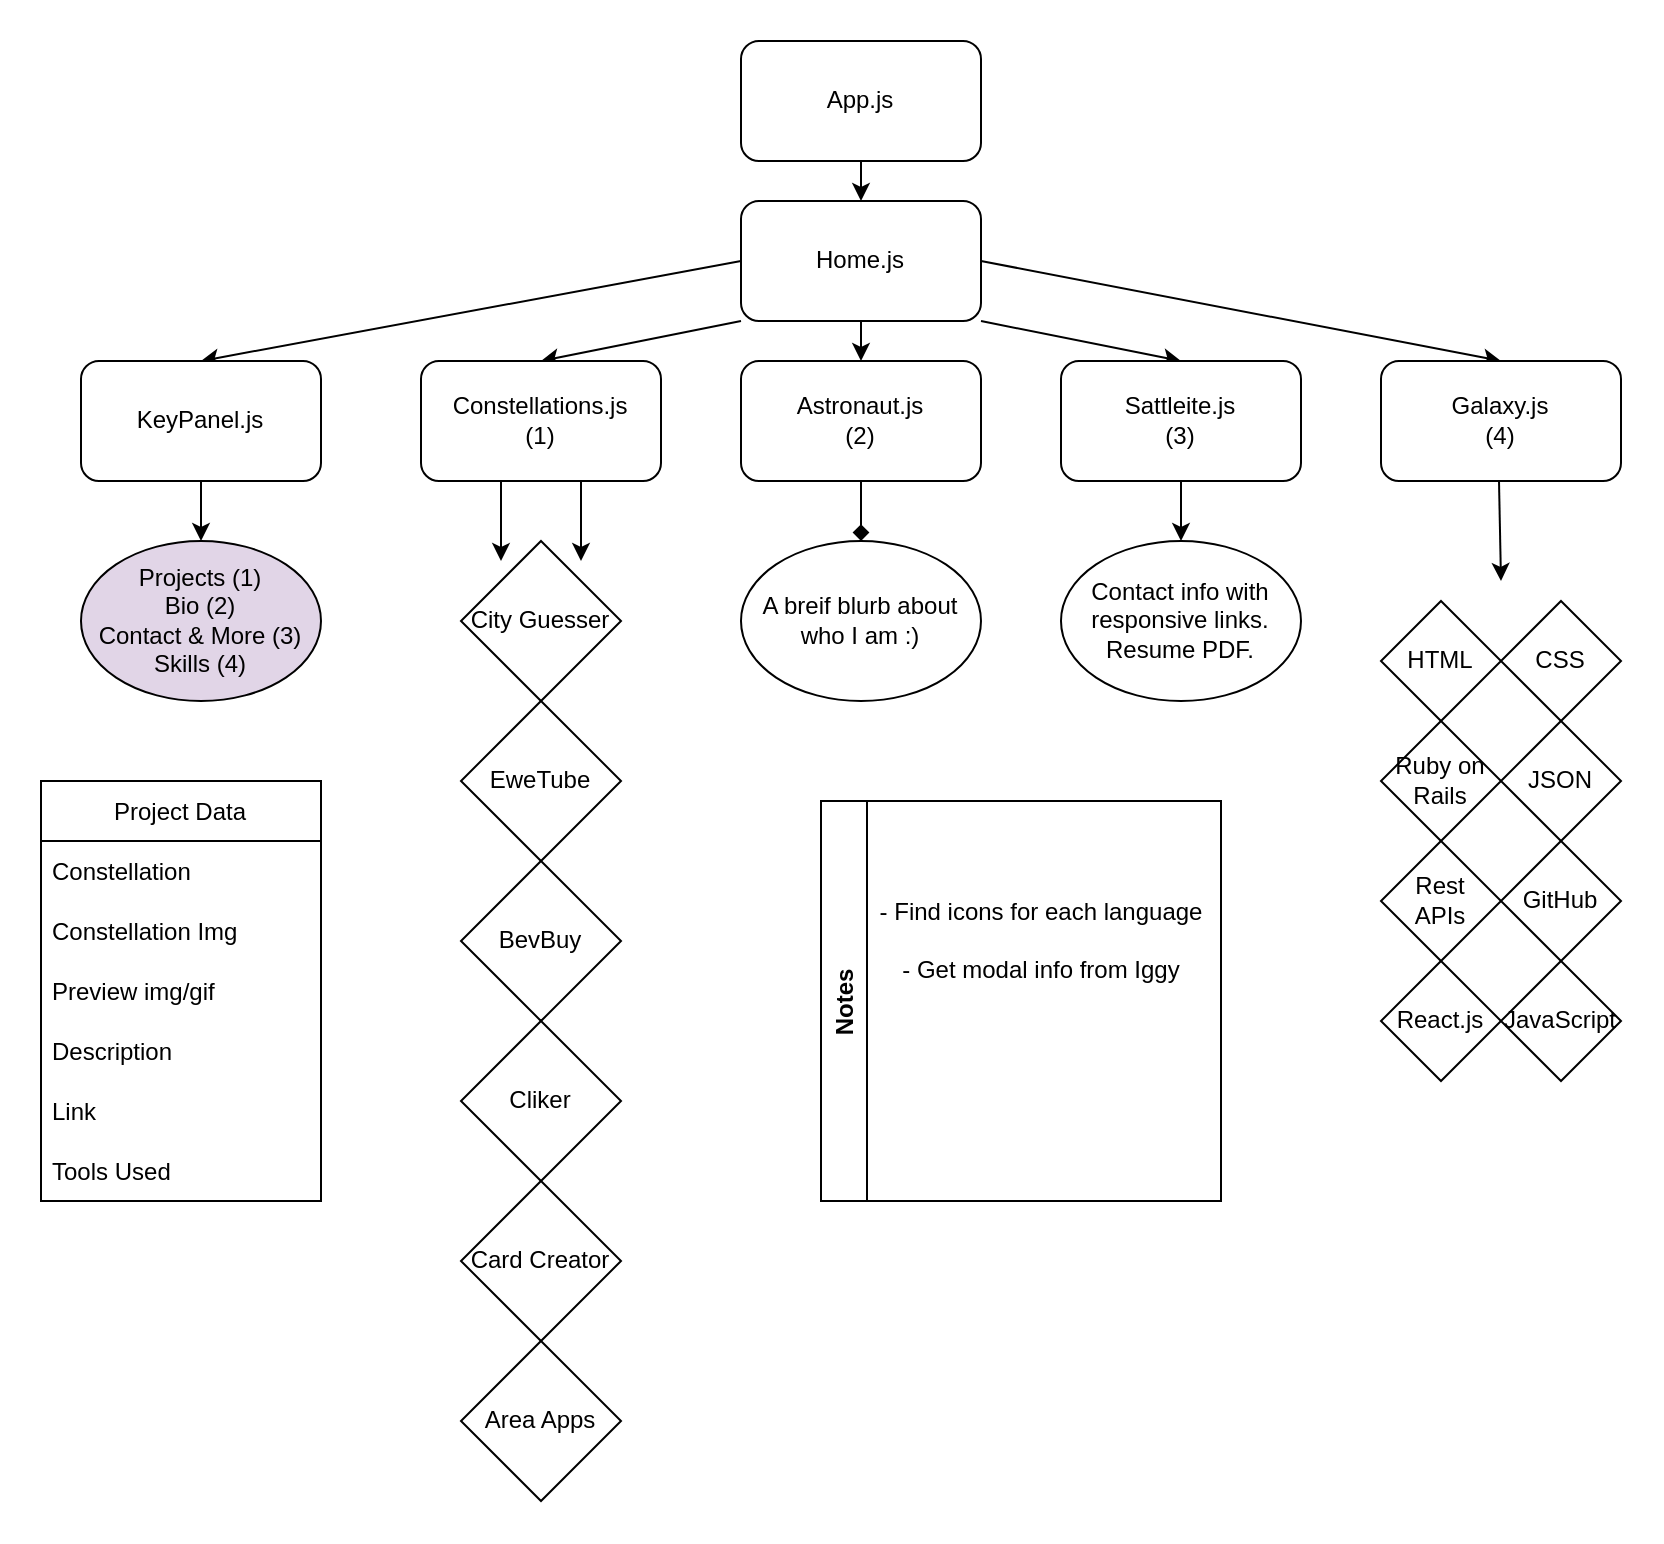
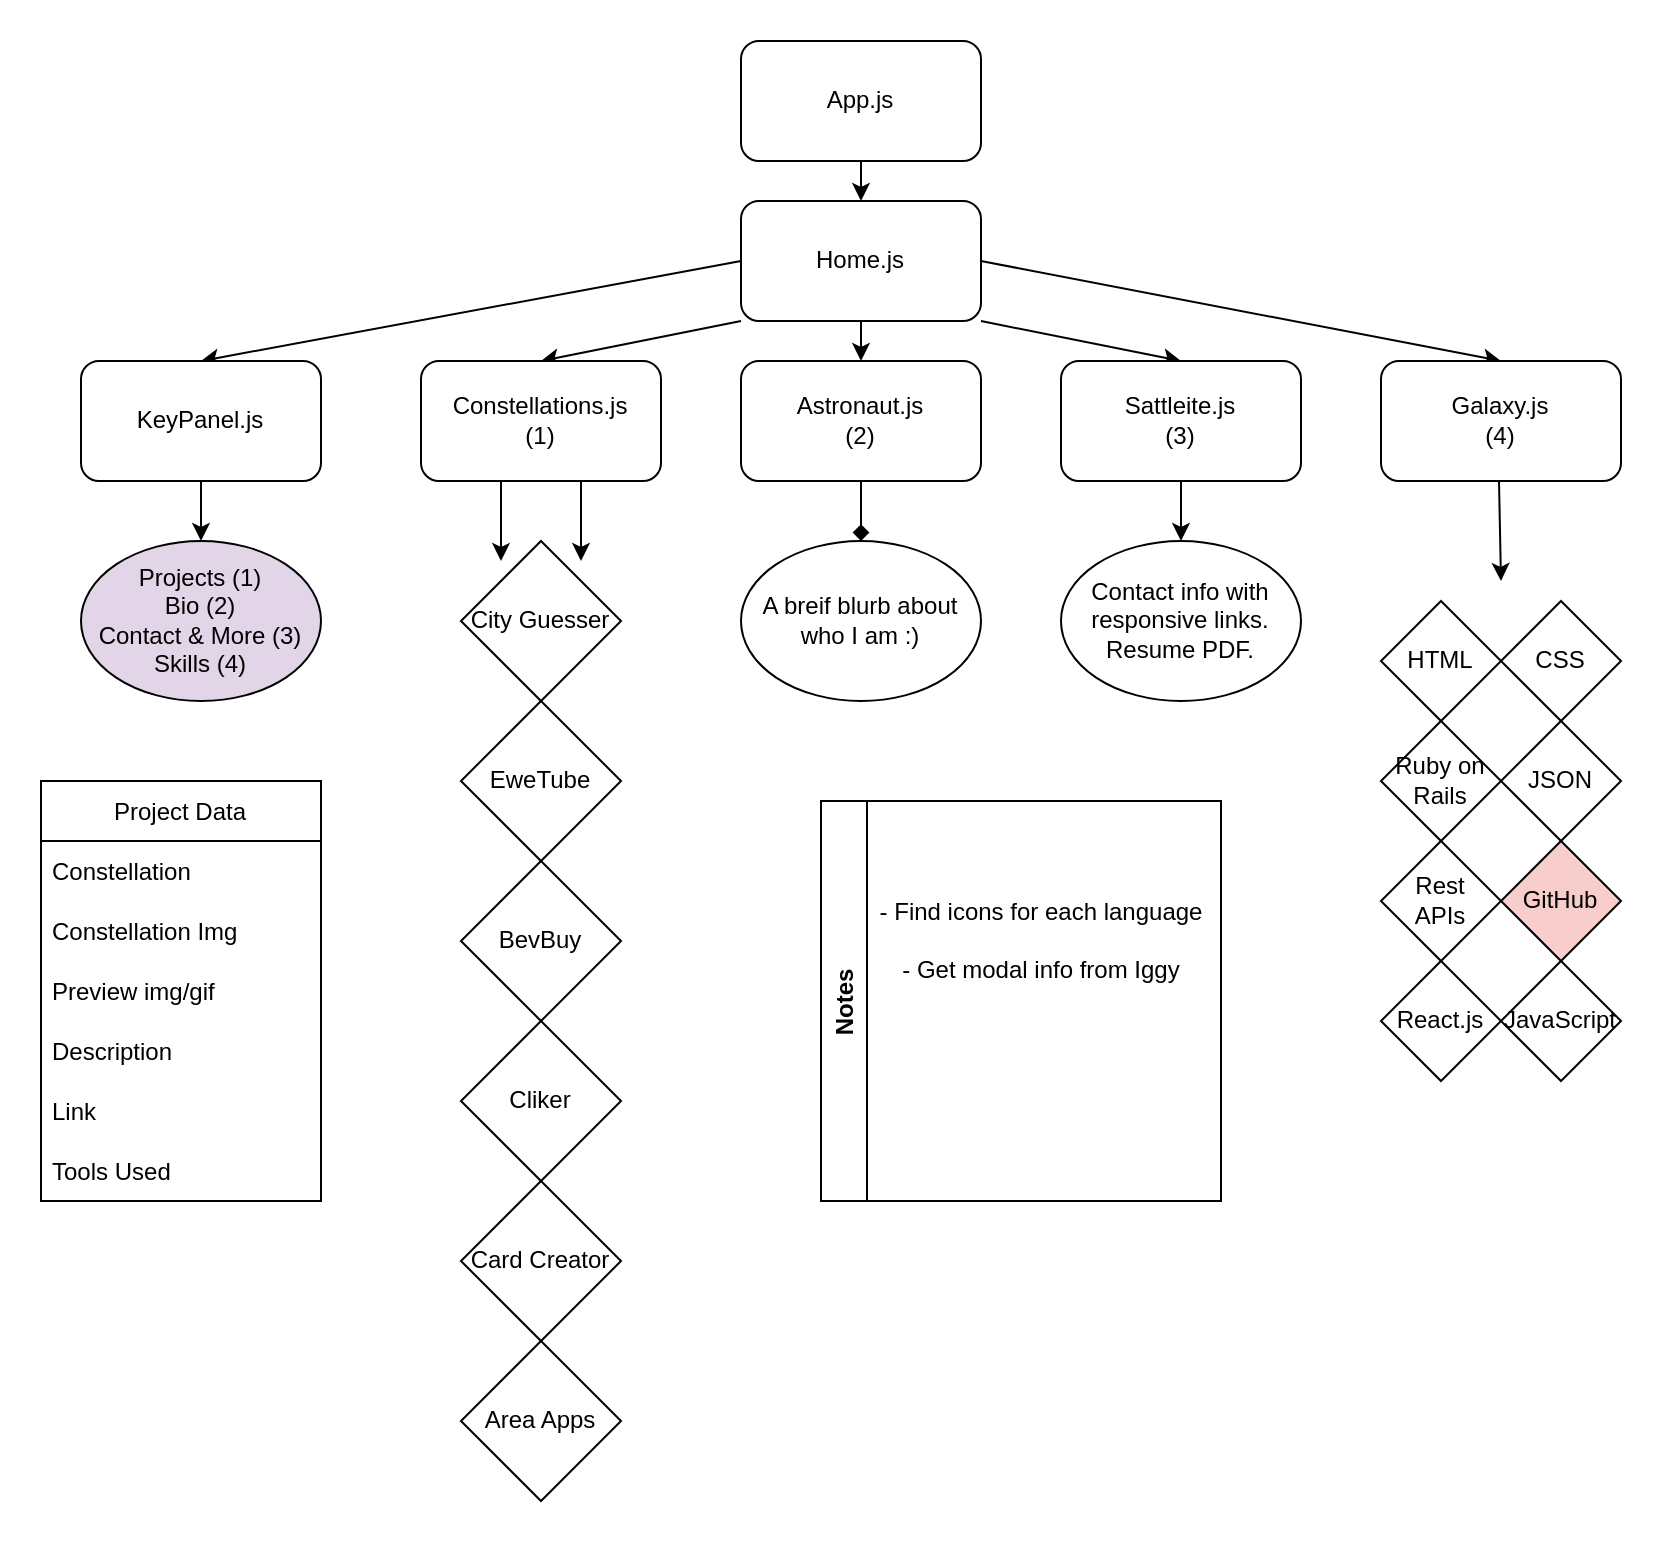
(1561, 901) -> (1561, 901)
